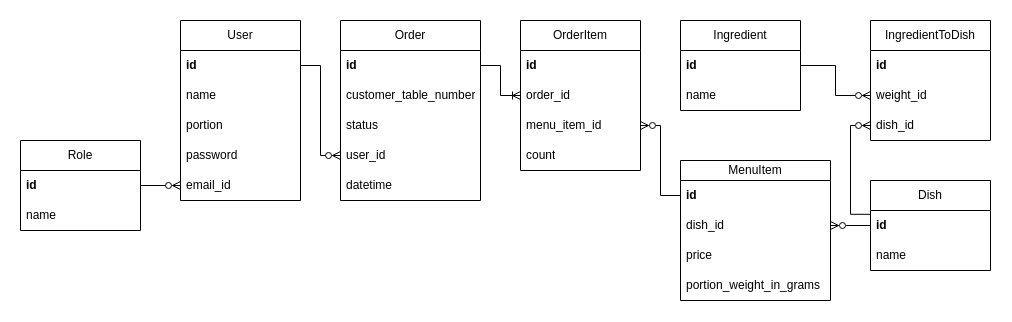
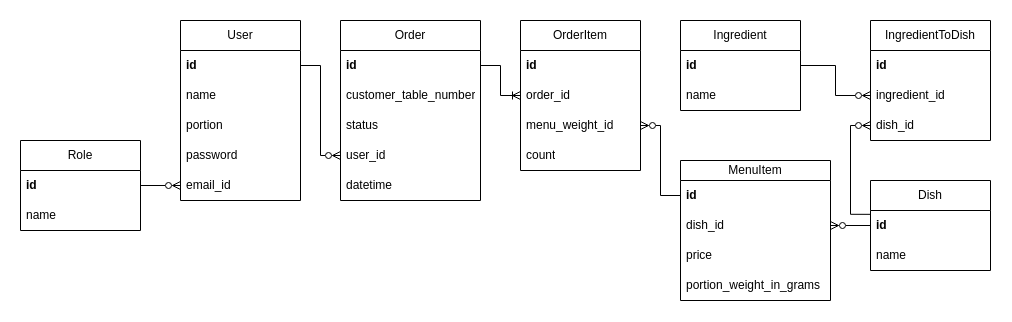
(904, 96) -> (916, 96)
(564, 126) -> (570, 126)
